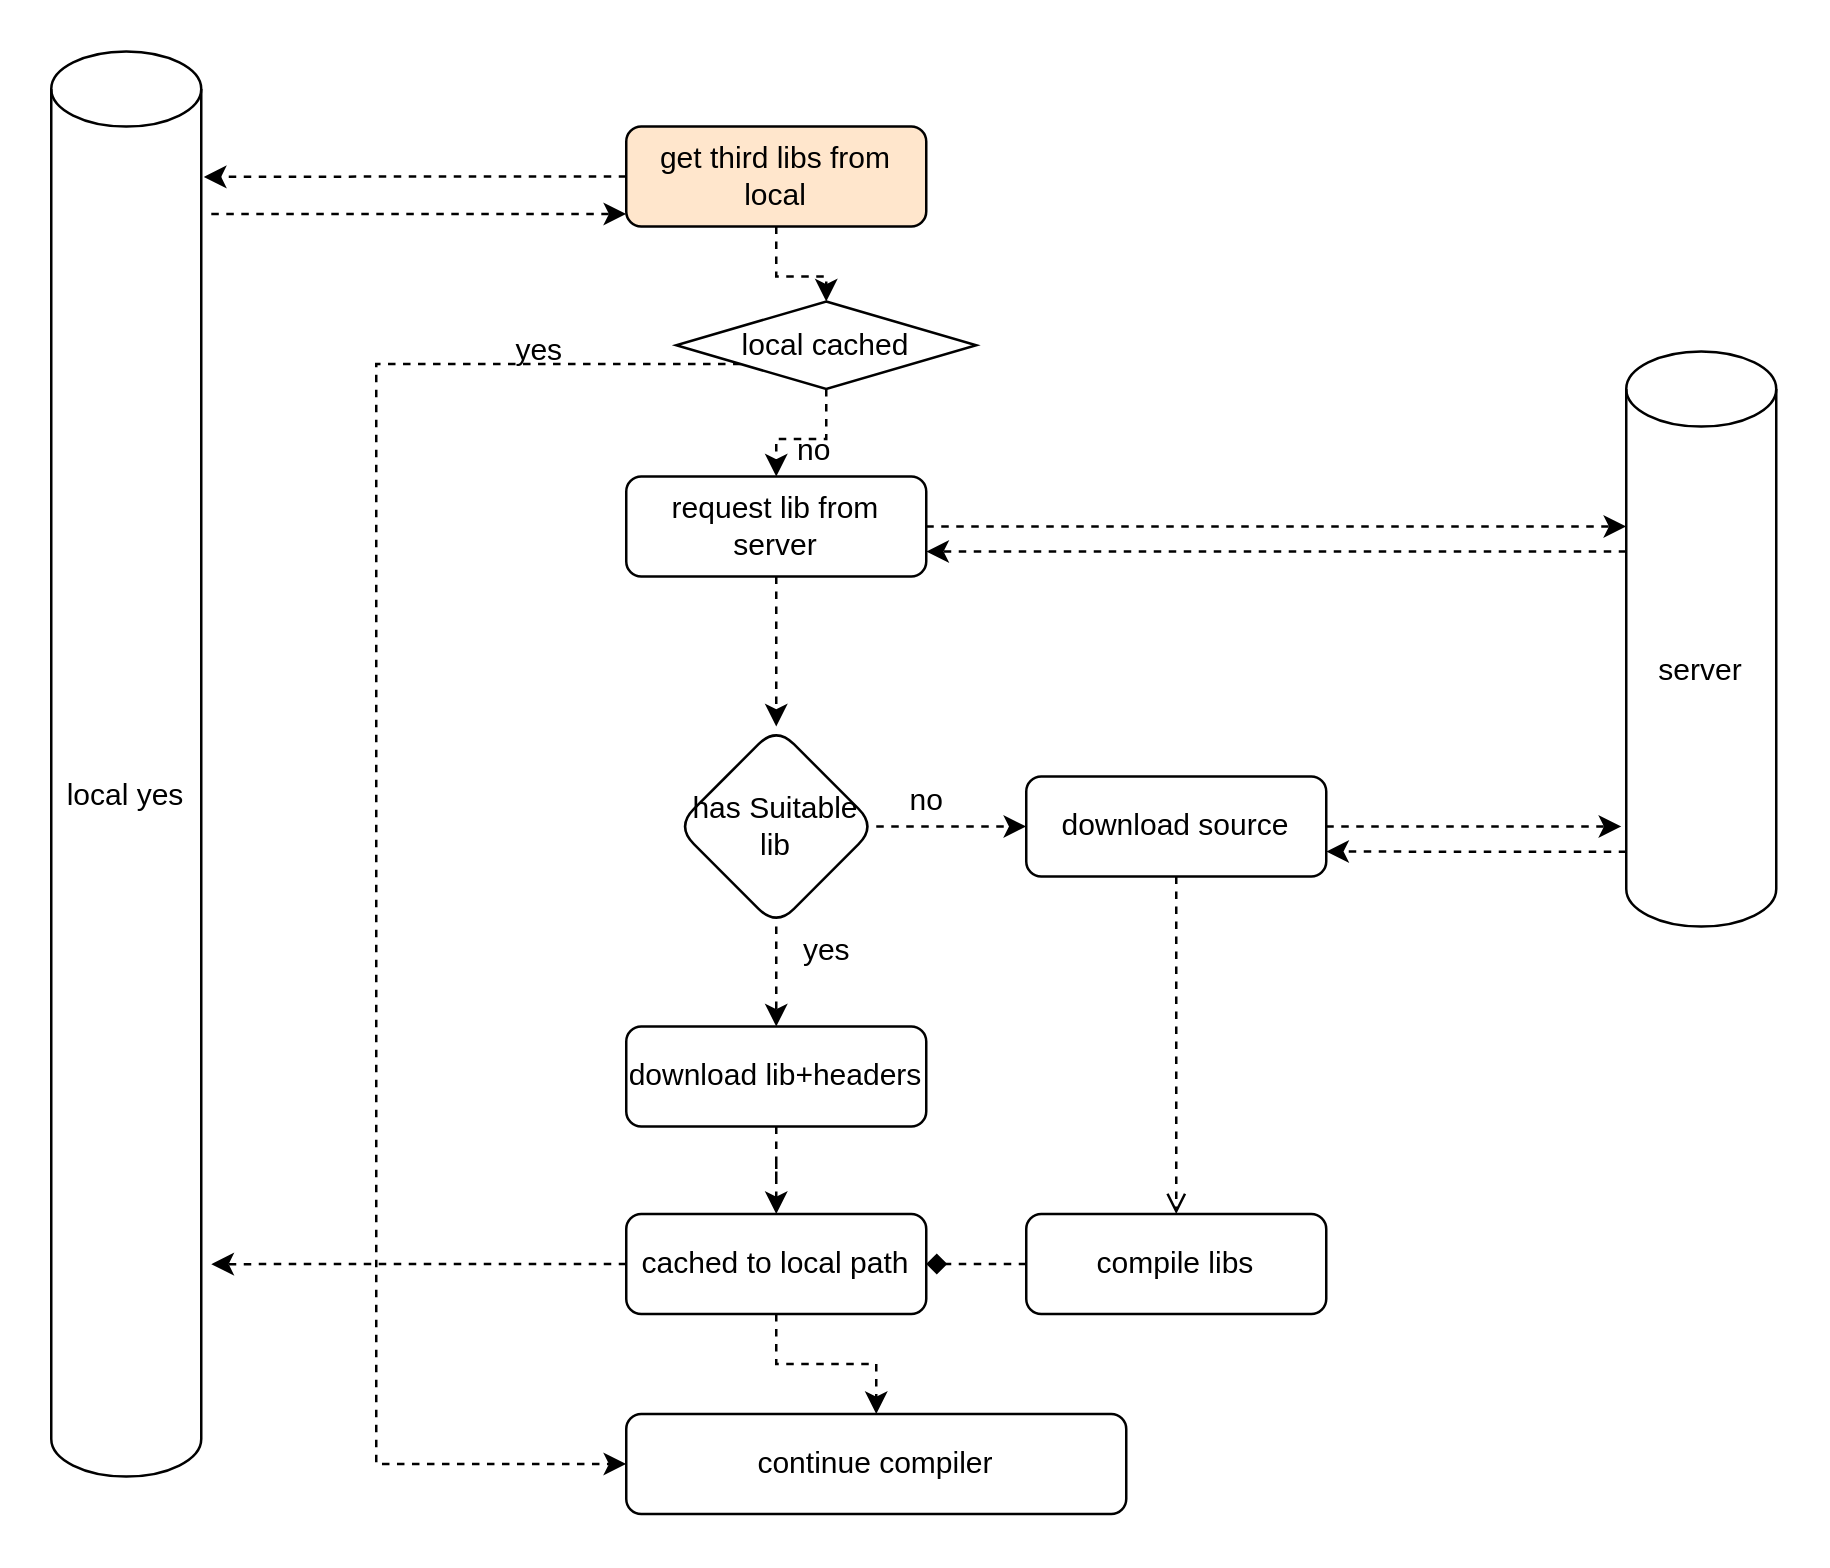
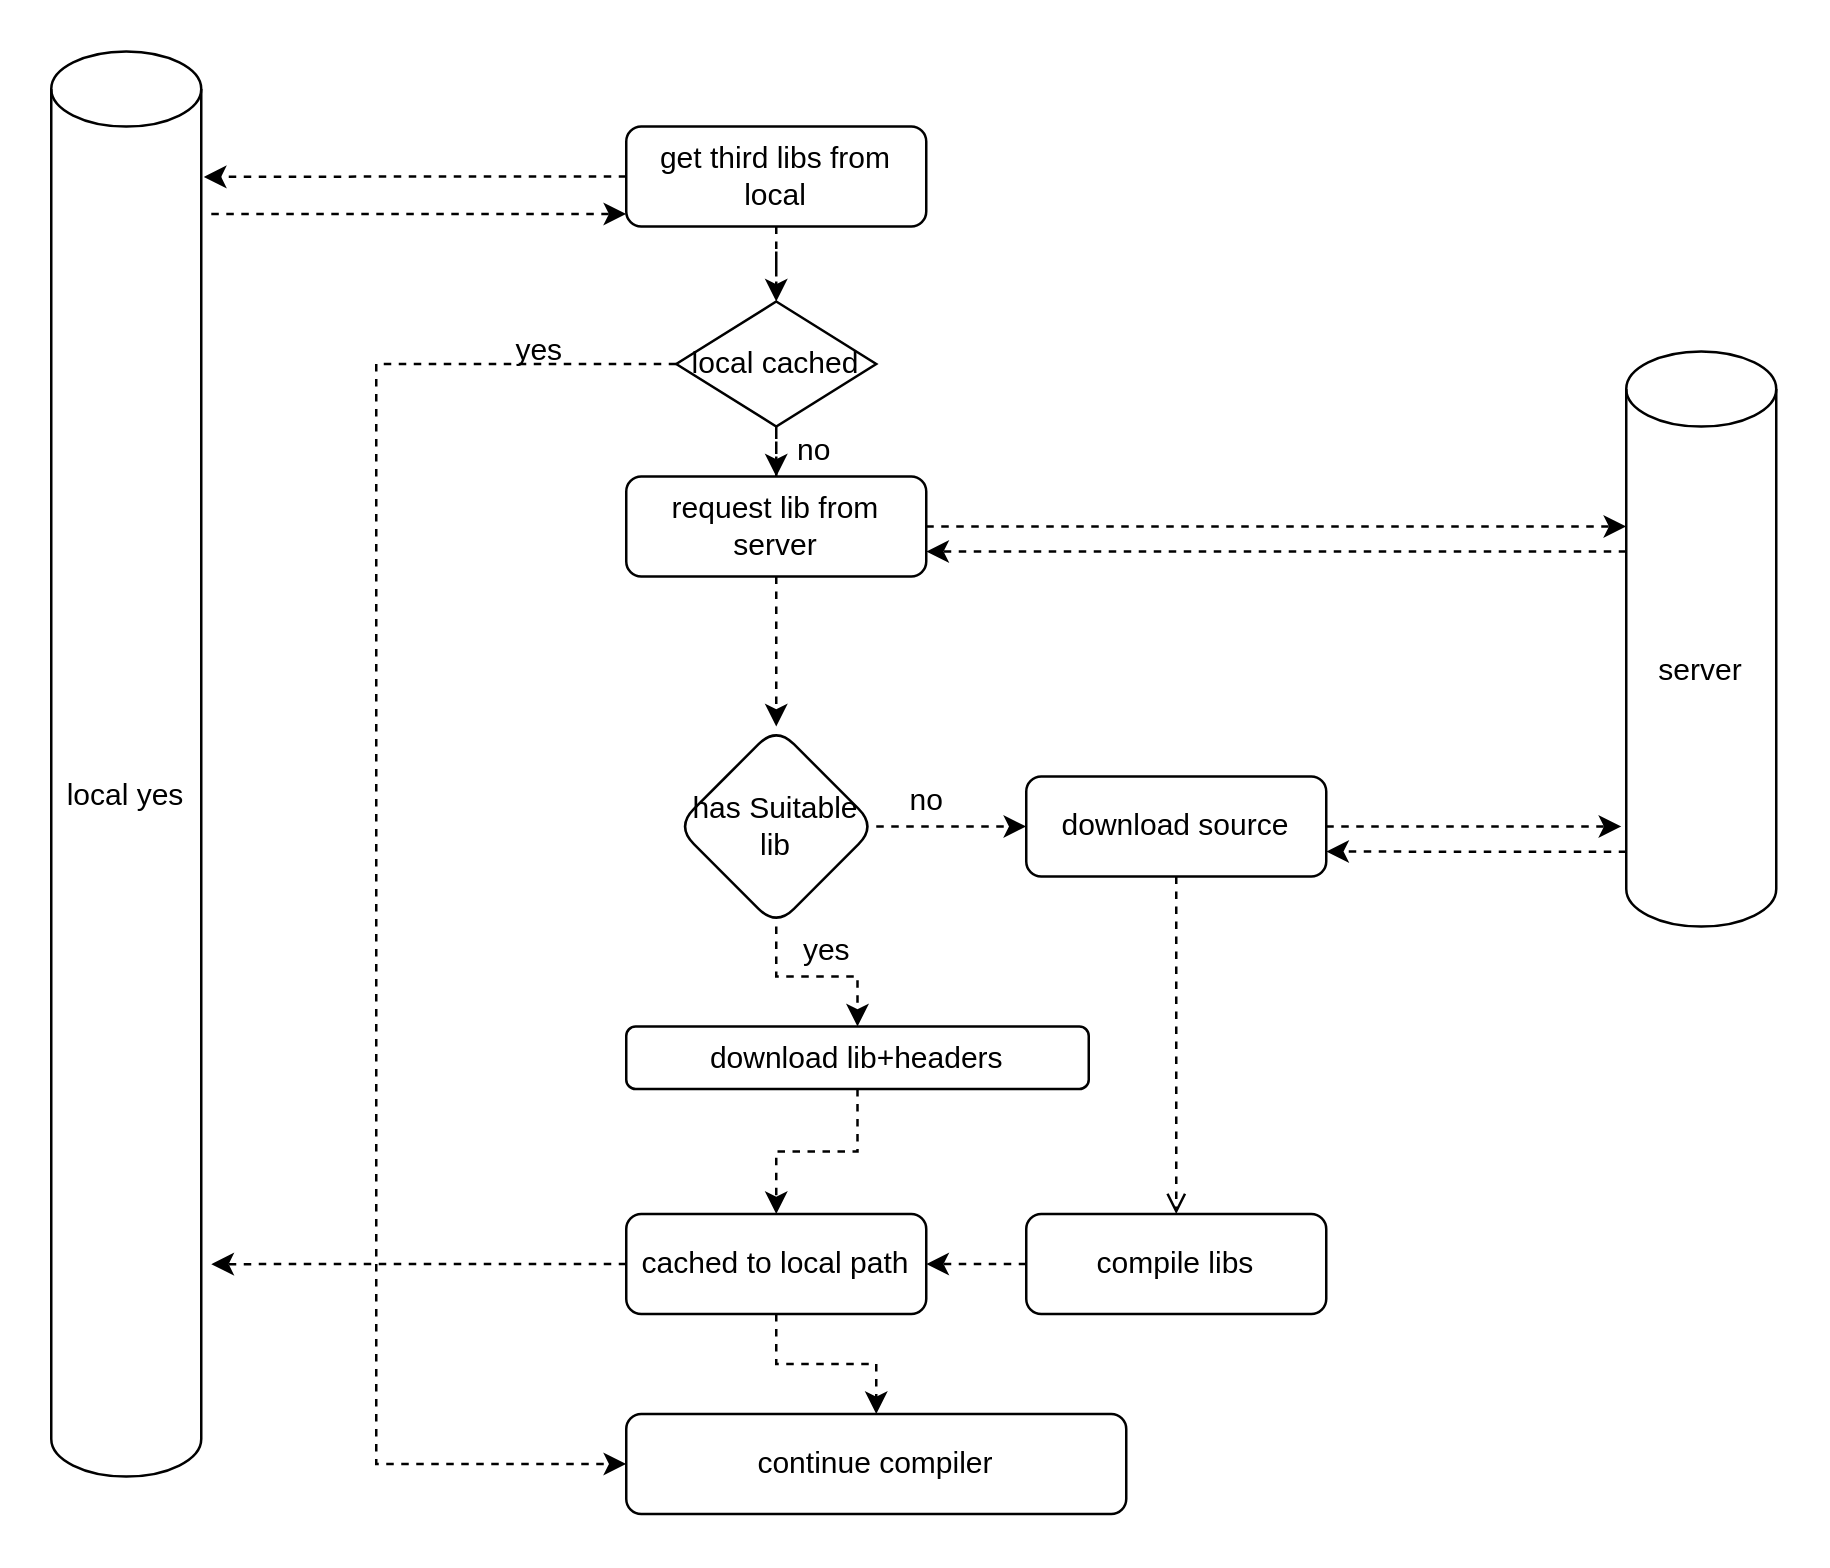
(776, 176) -> (776, 176)
(826, 345) -> (776, 364)
(776, 1076) -> (858, 1058)
(947, 1264) -> (945, 1264)
